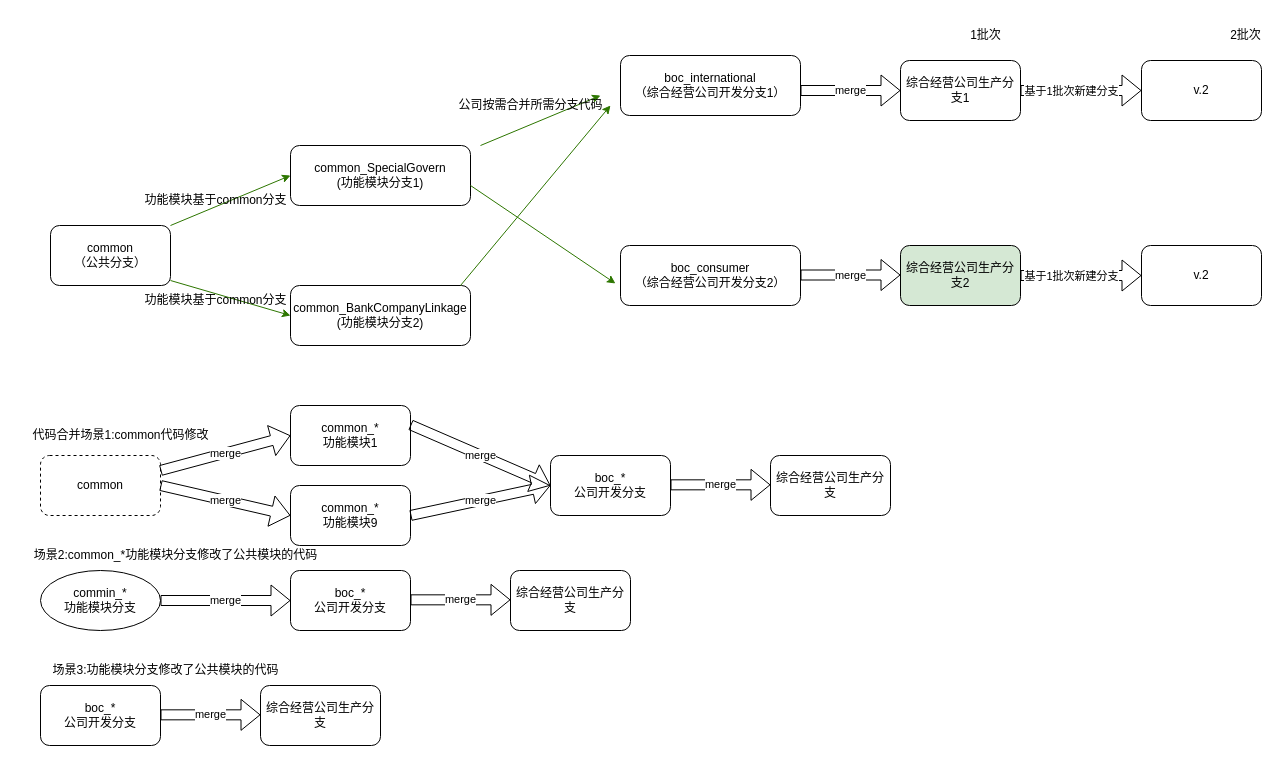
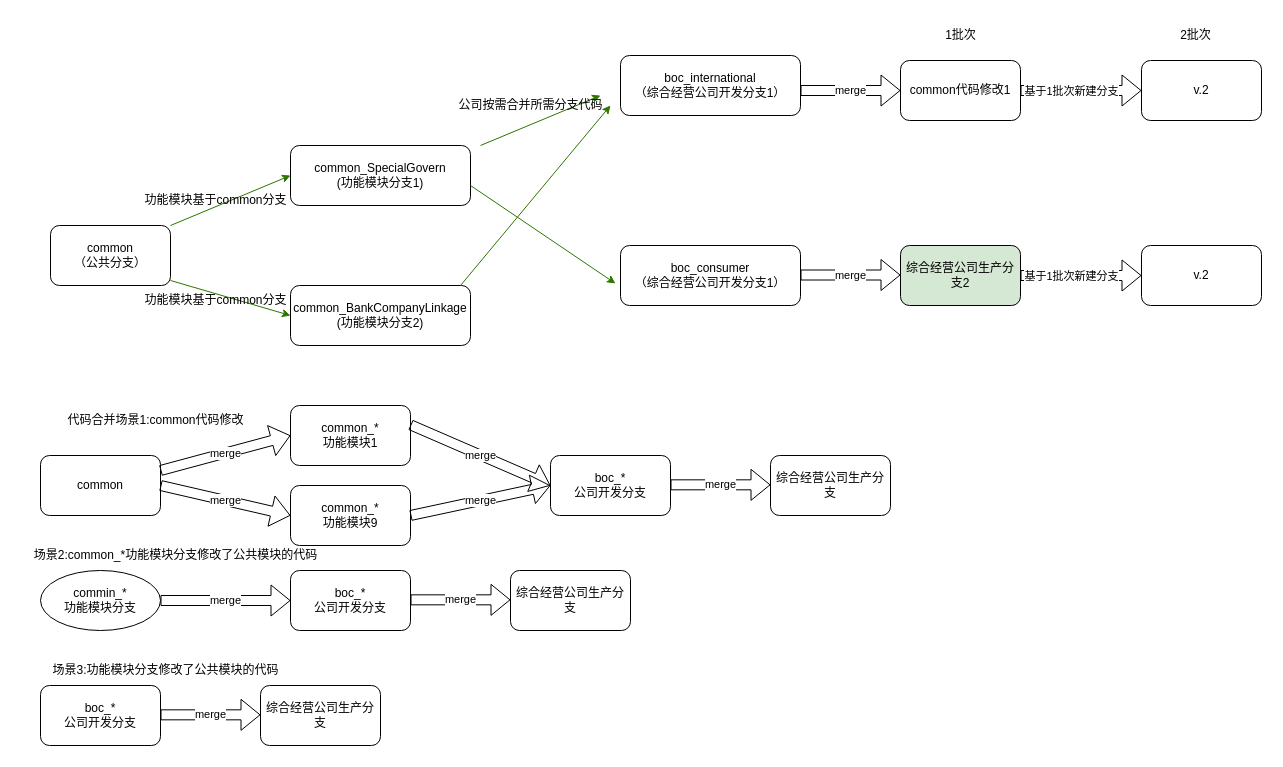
(986, 36) -> (961, 36)
(1246, 36) -> (1196, 36)
(961, 91) -> (961, 91)
(711, 276) -> (711, 276)
(121, 436) -> (156, 421)
(101, 486) -> (101, 486)
